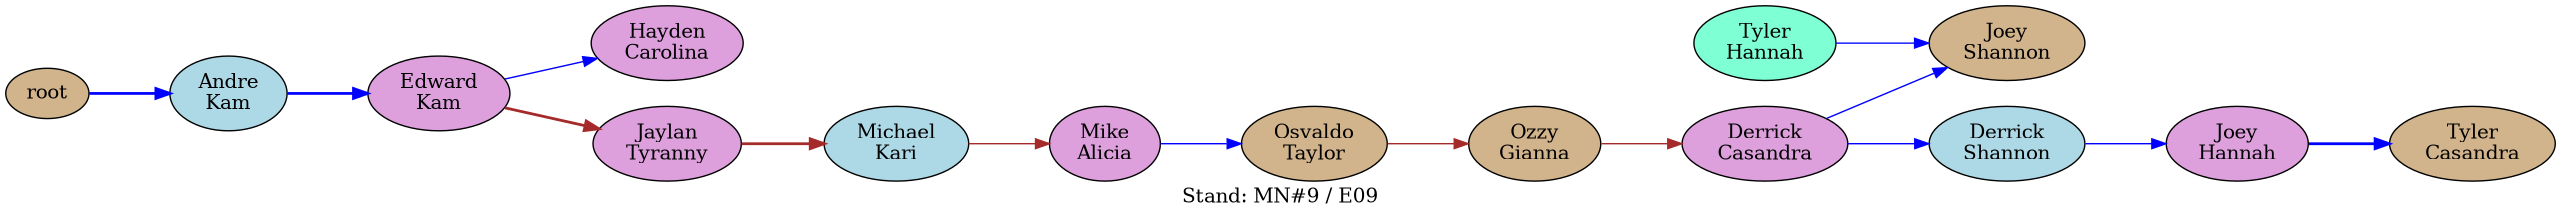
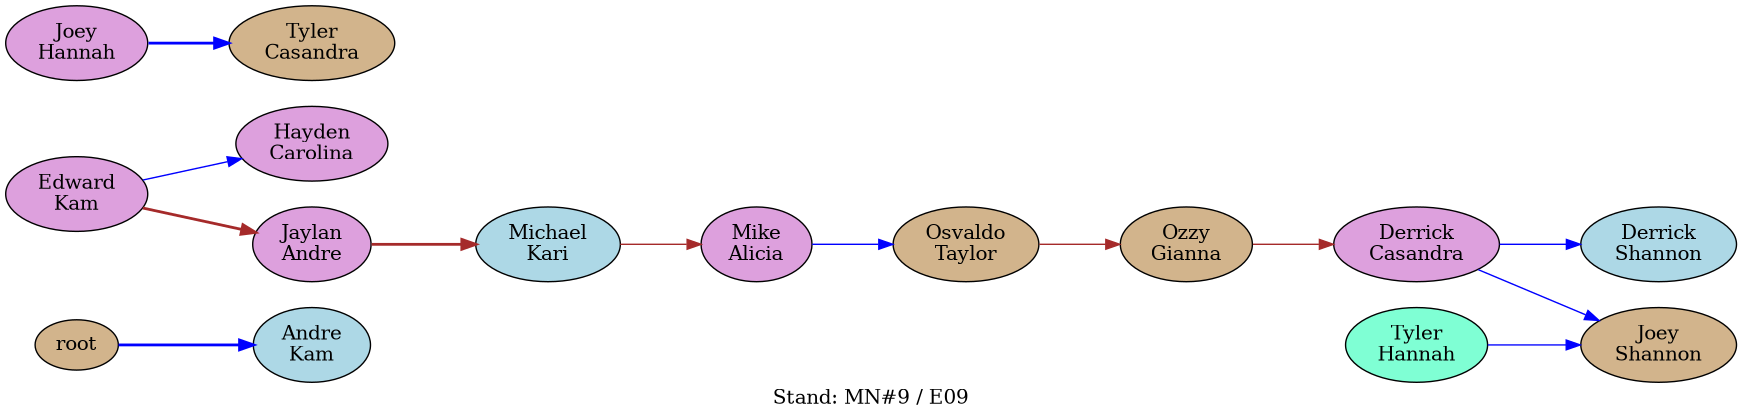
(320, 93) -> none
(667, 144) -> (312, 244)
(2119, 144) -> none
